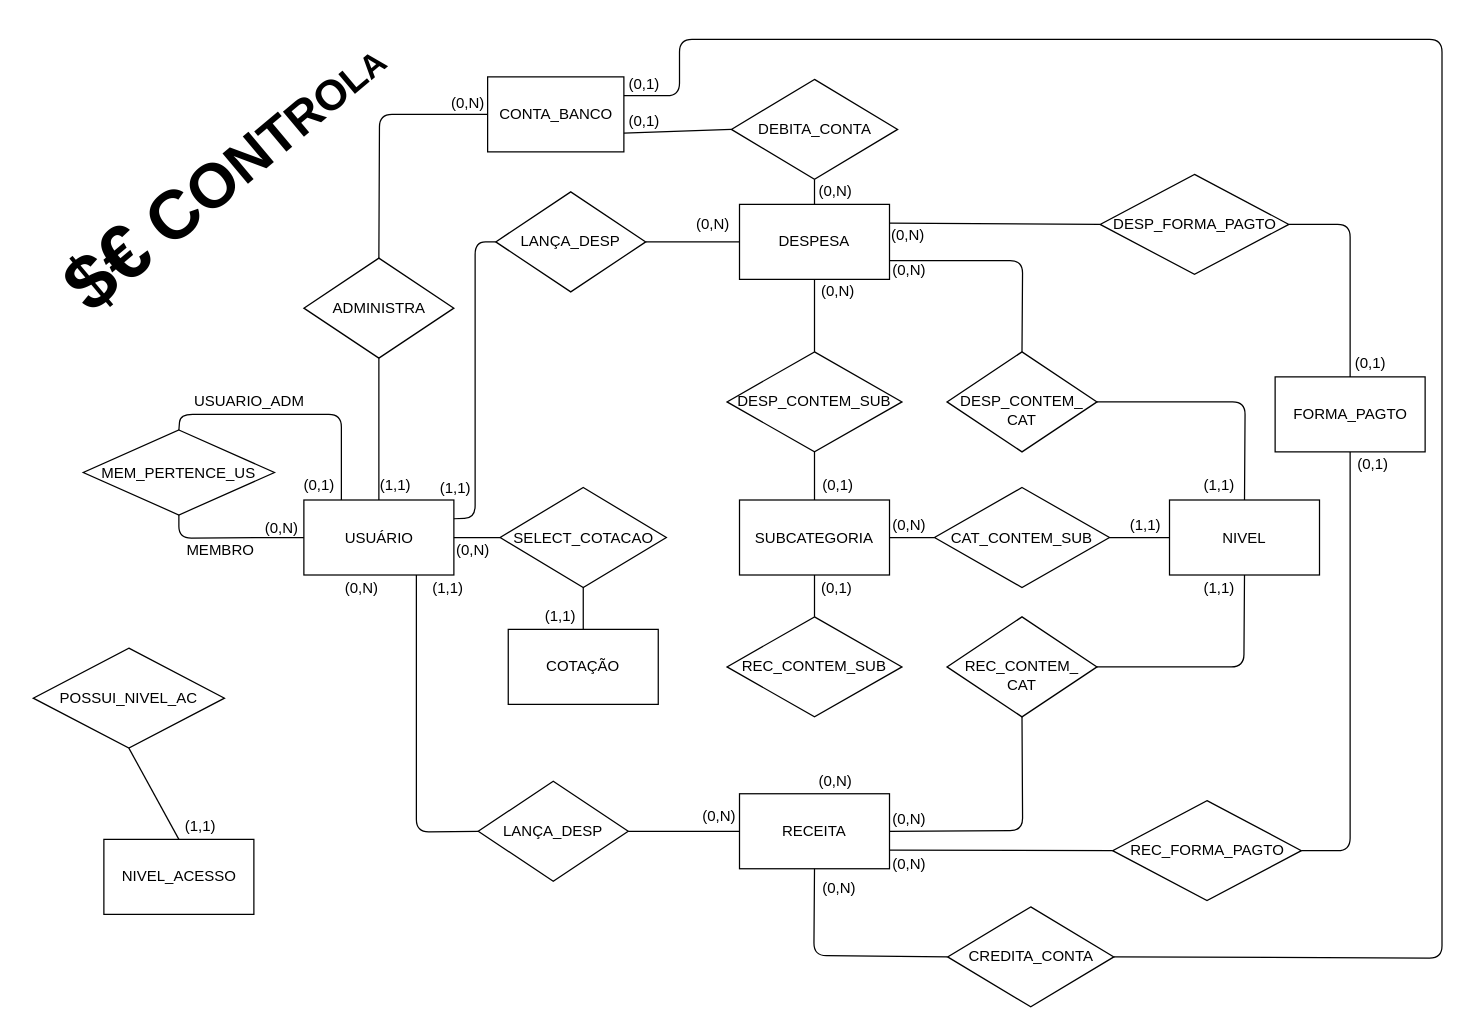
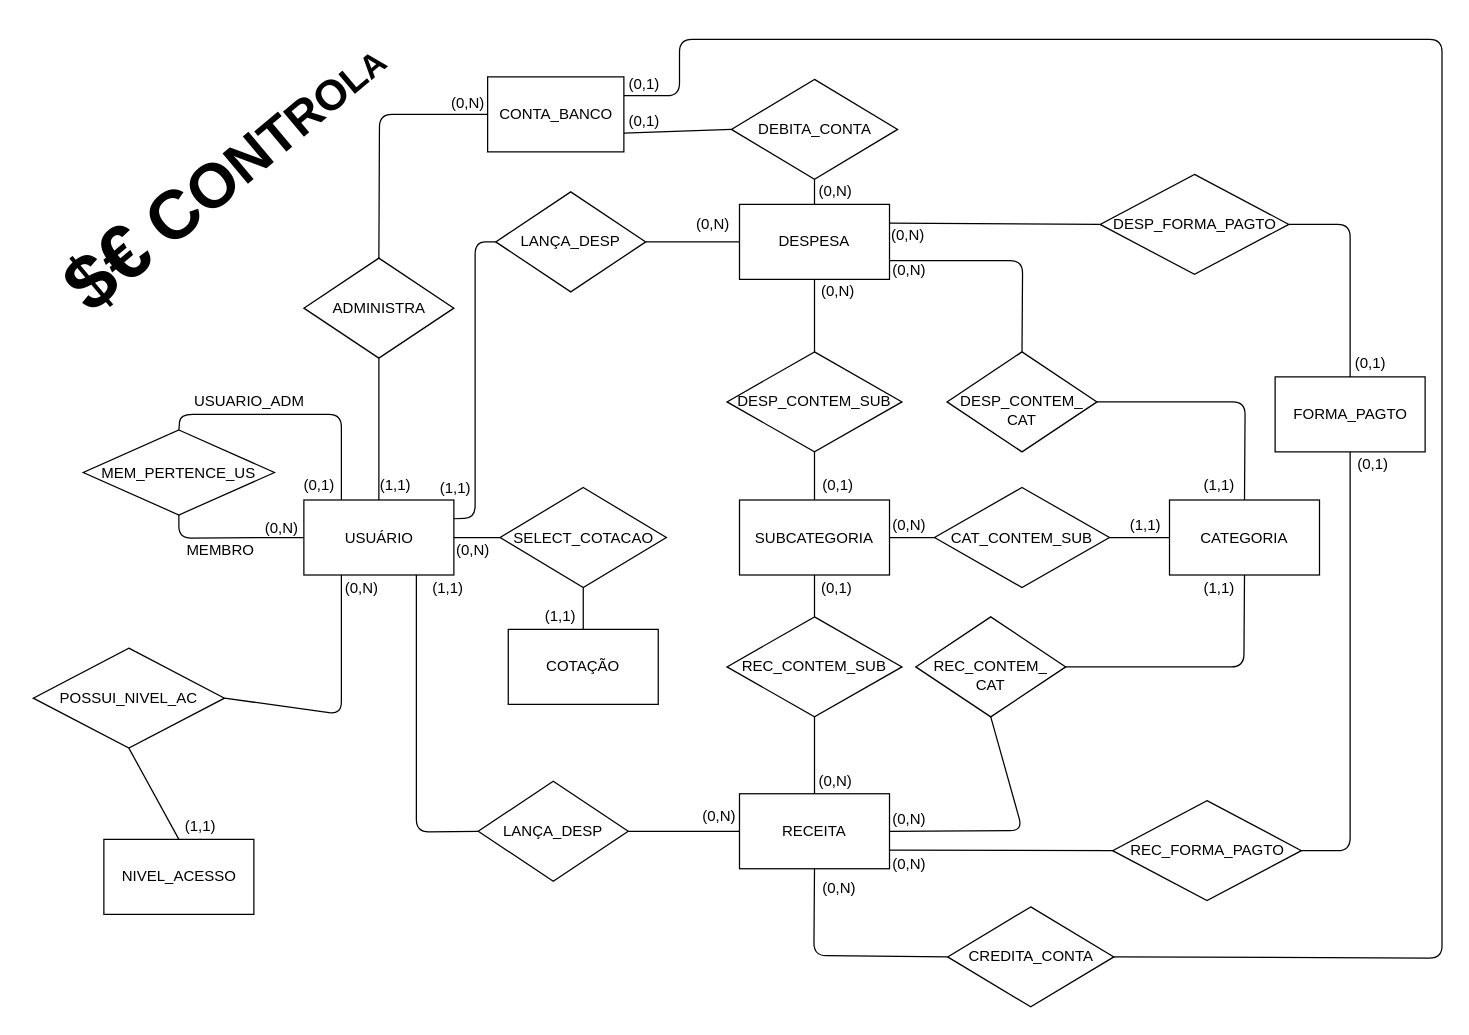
(1244, 538) -> (1244, 538)
(1022, 667) -> (991, 667)
none -> (341, 699)
none -> (814, 755)
